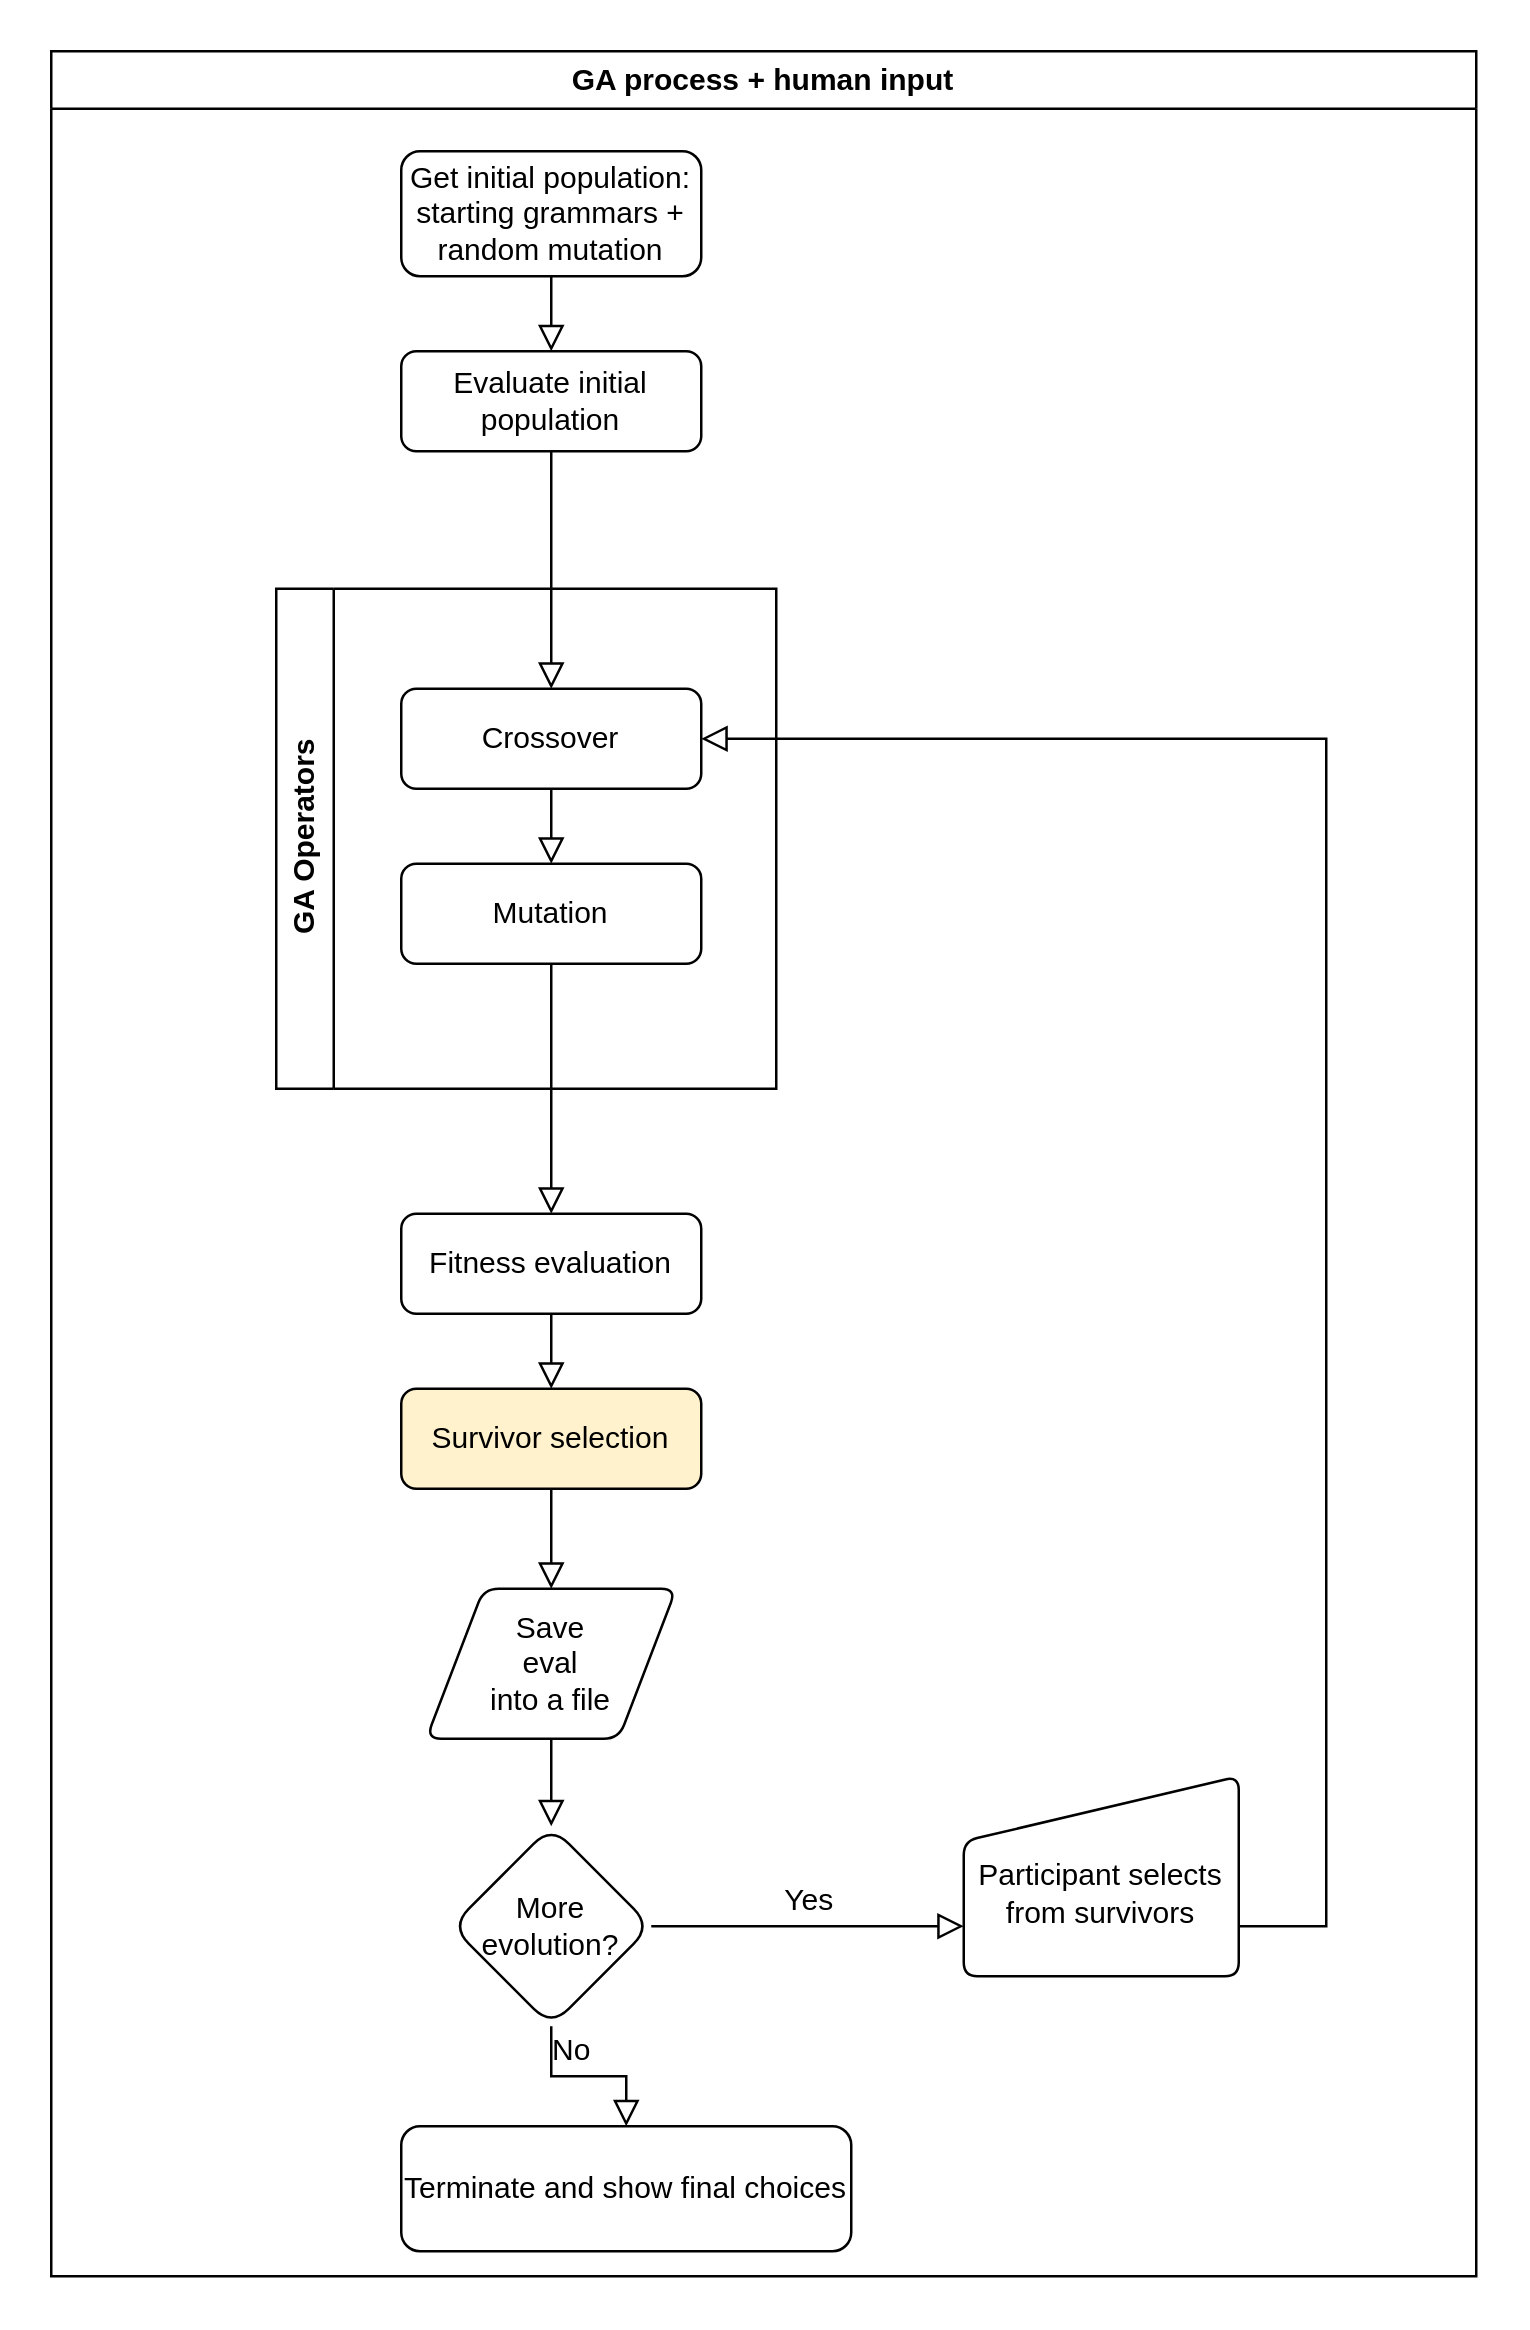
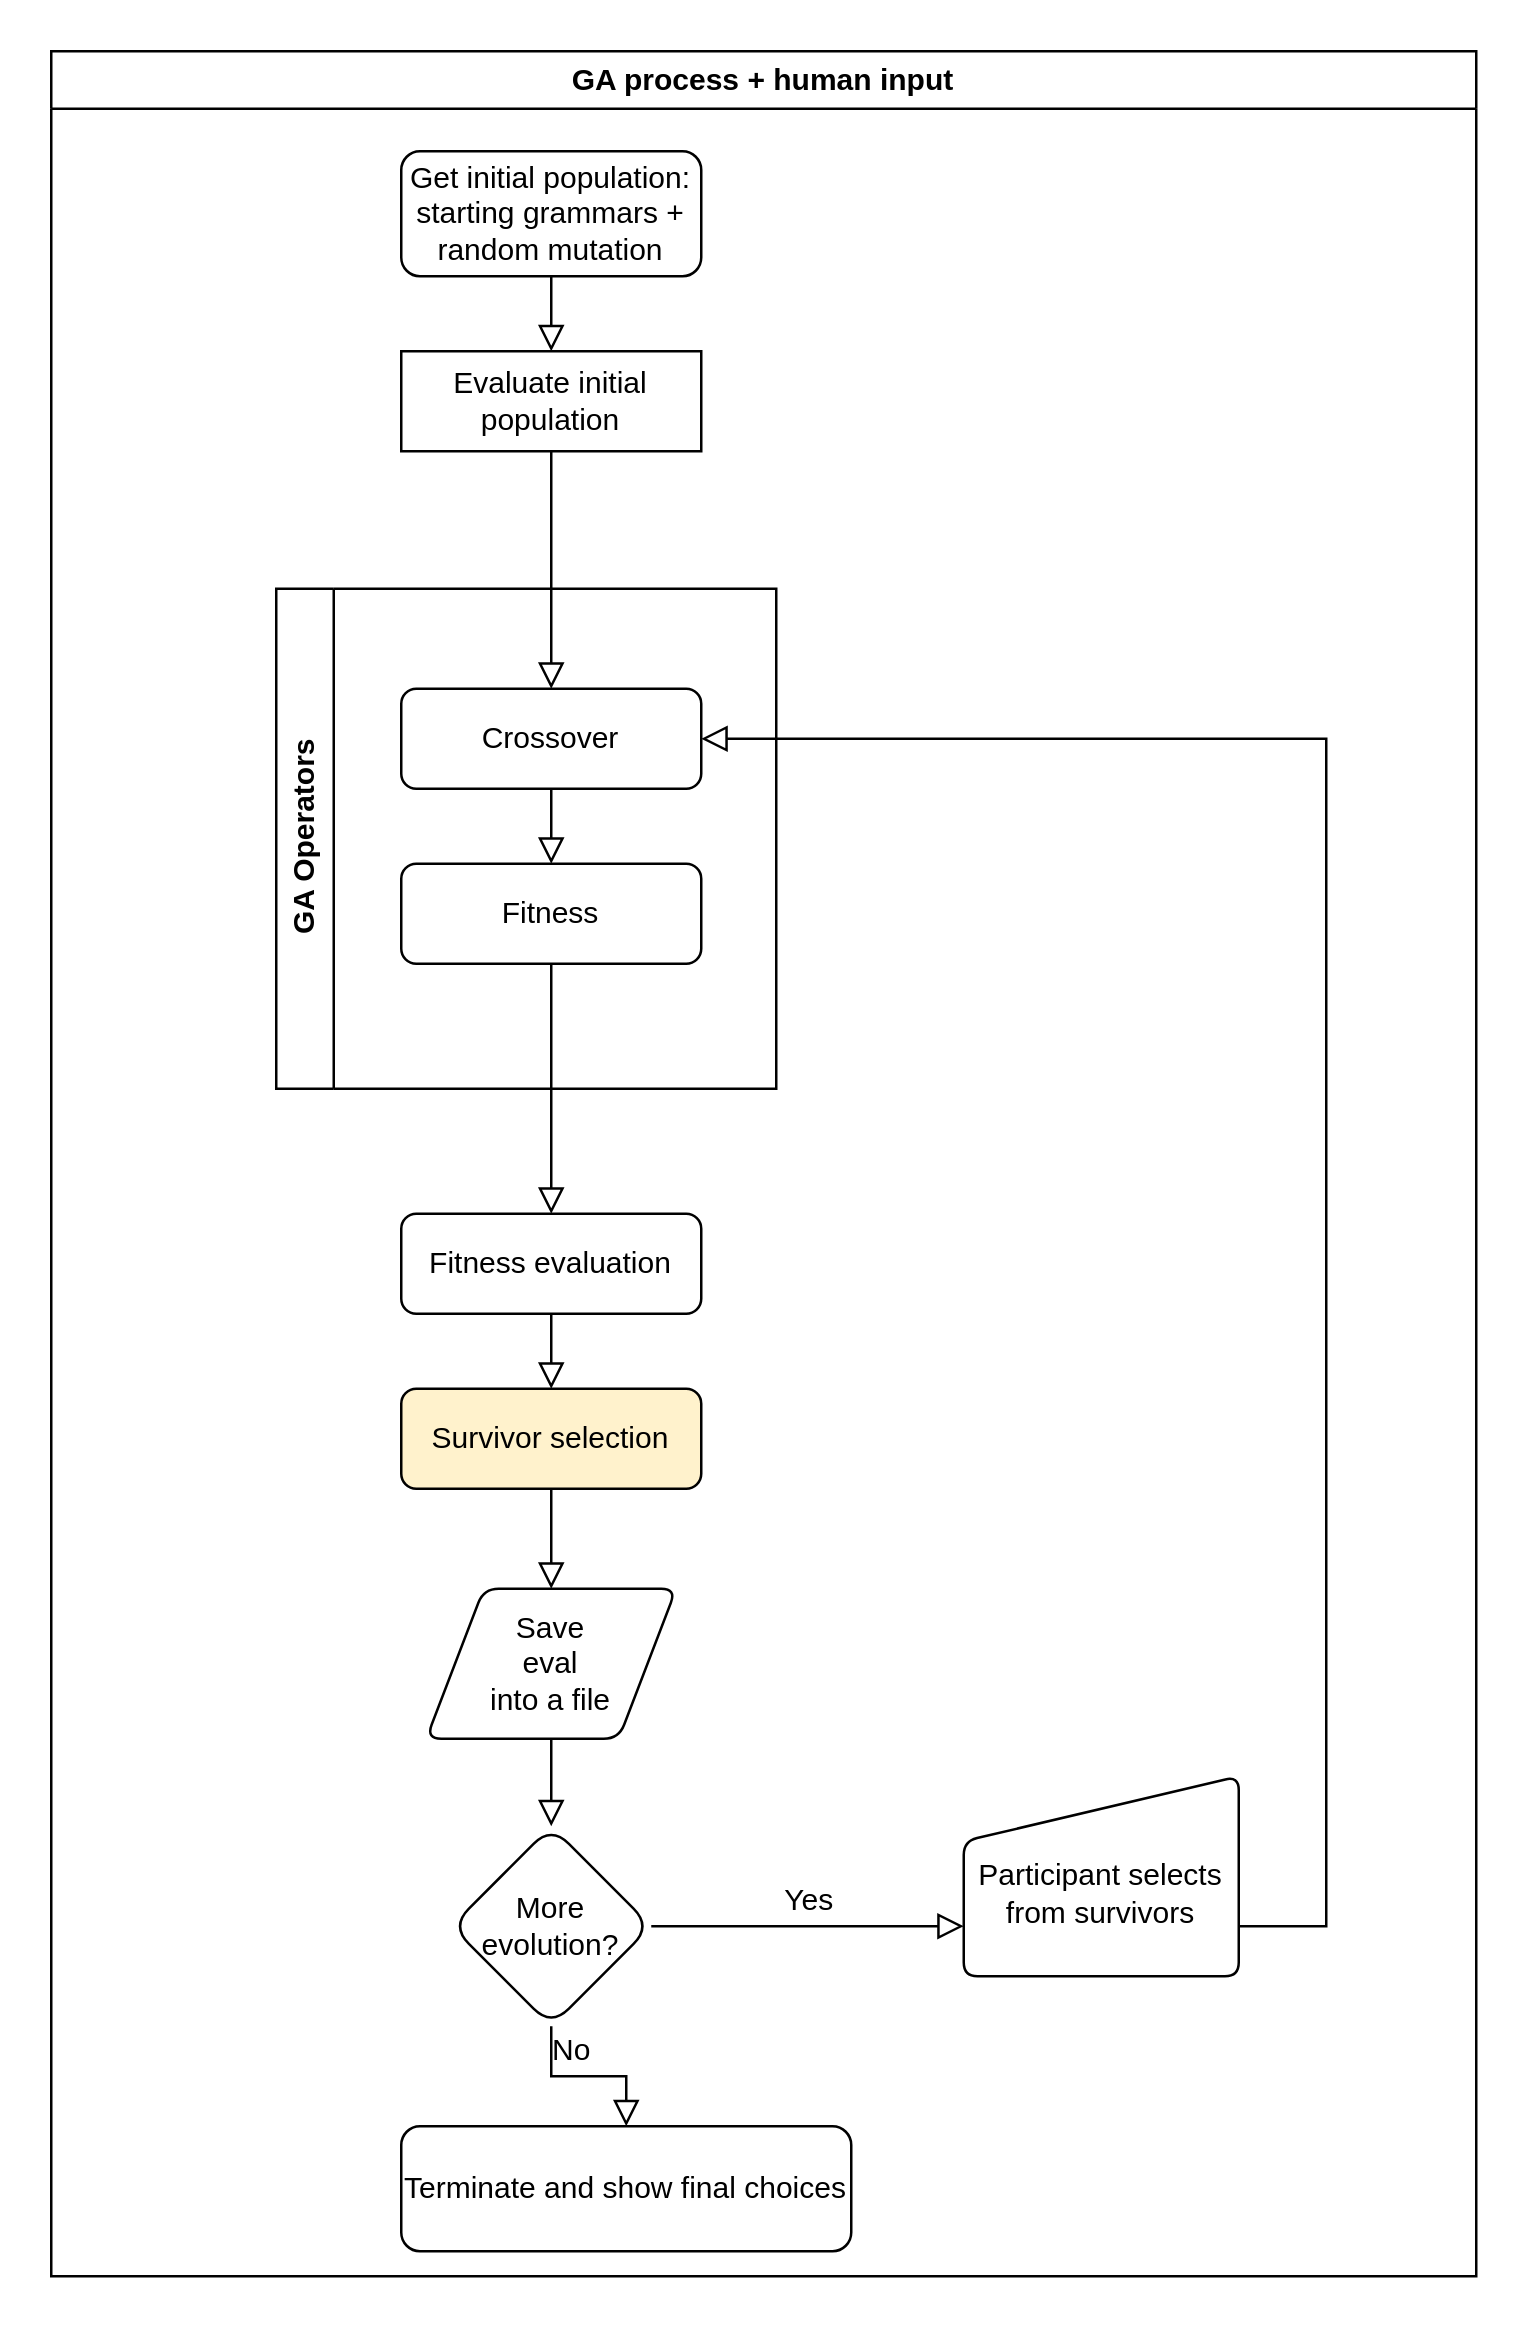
(551, 401) -> (551, 401)
(551, 914) -> (551, 914)
